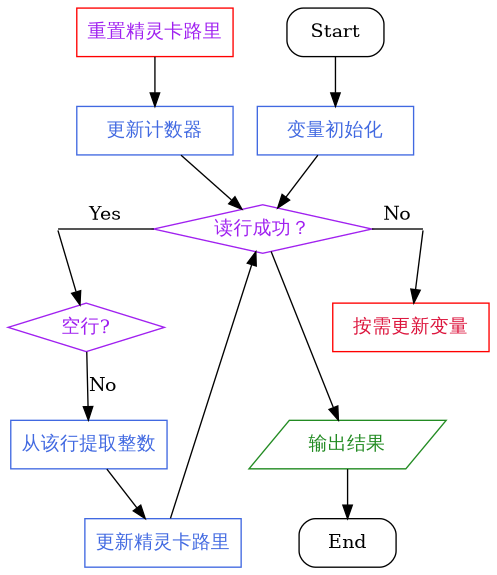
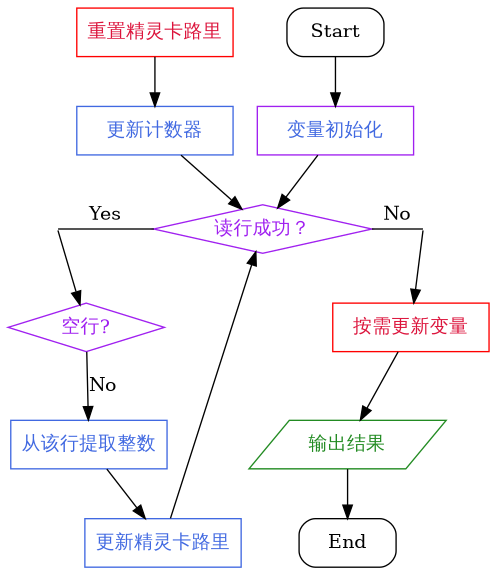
(155, 32) -> (155, 32)
(335, 131) -> (335, 131)
(302, 329) -> (383, 380)
